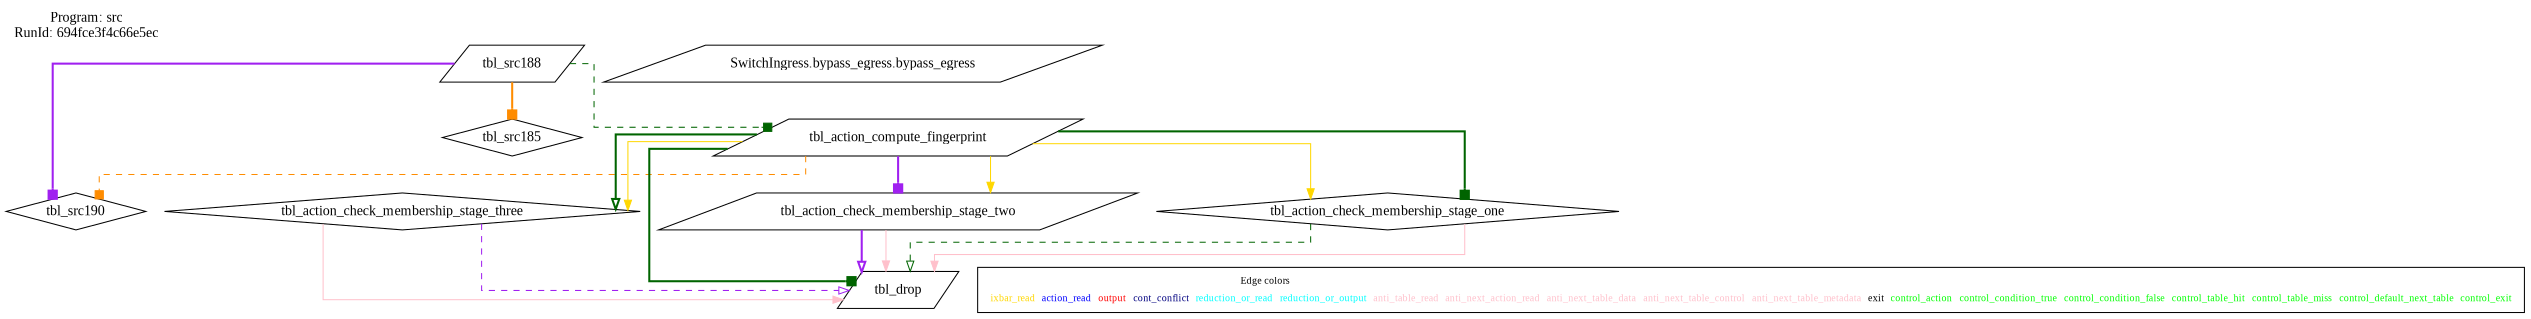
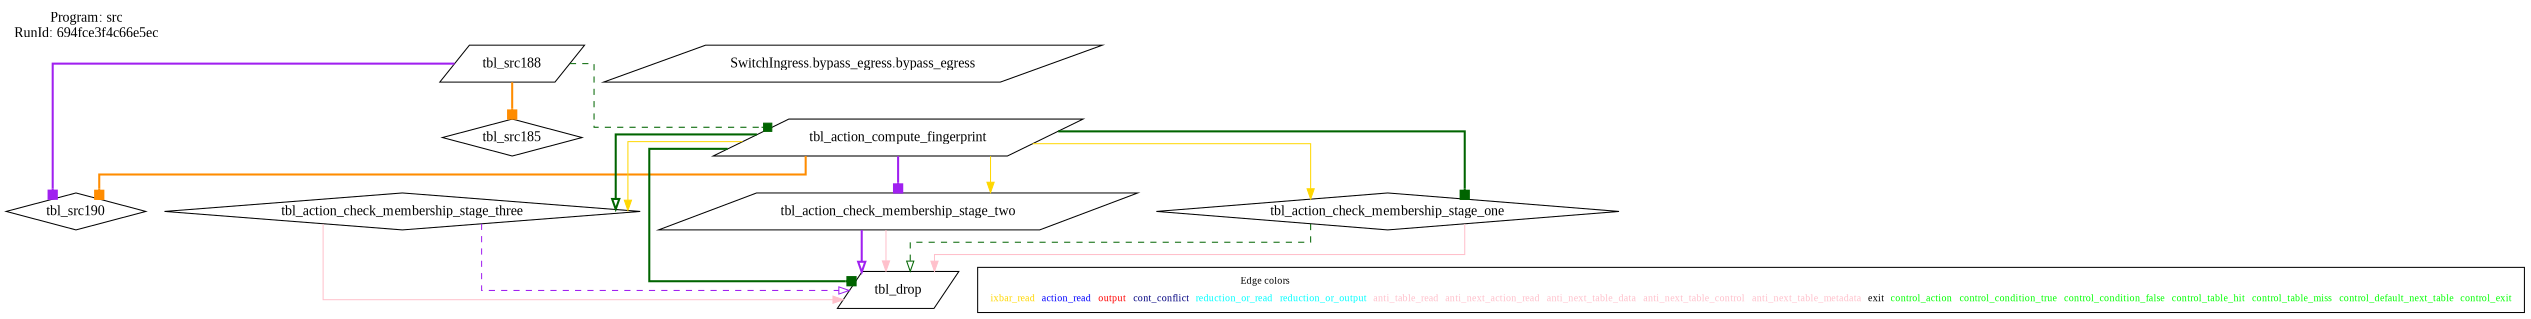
(455, 174) -> (455, 174)
